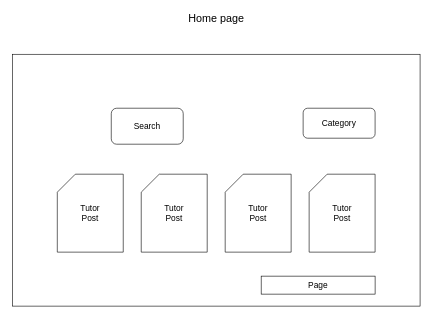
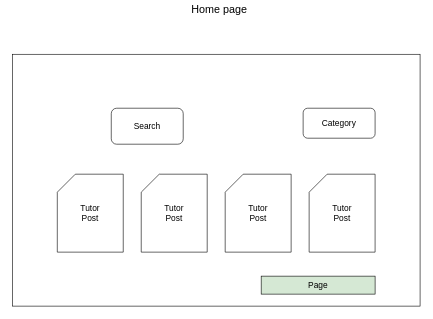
(216, 18) -> (219, 9)
(318, 285) -> (318, 285)
